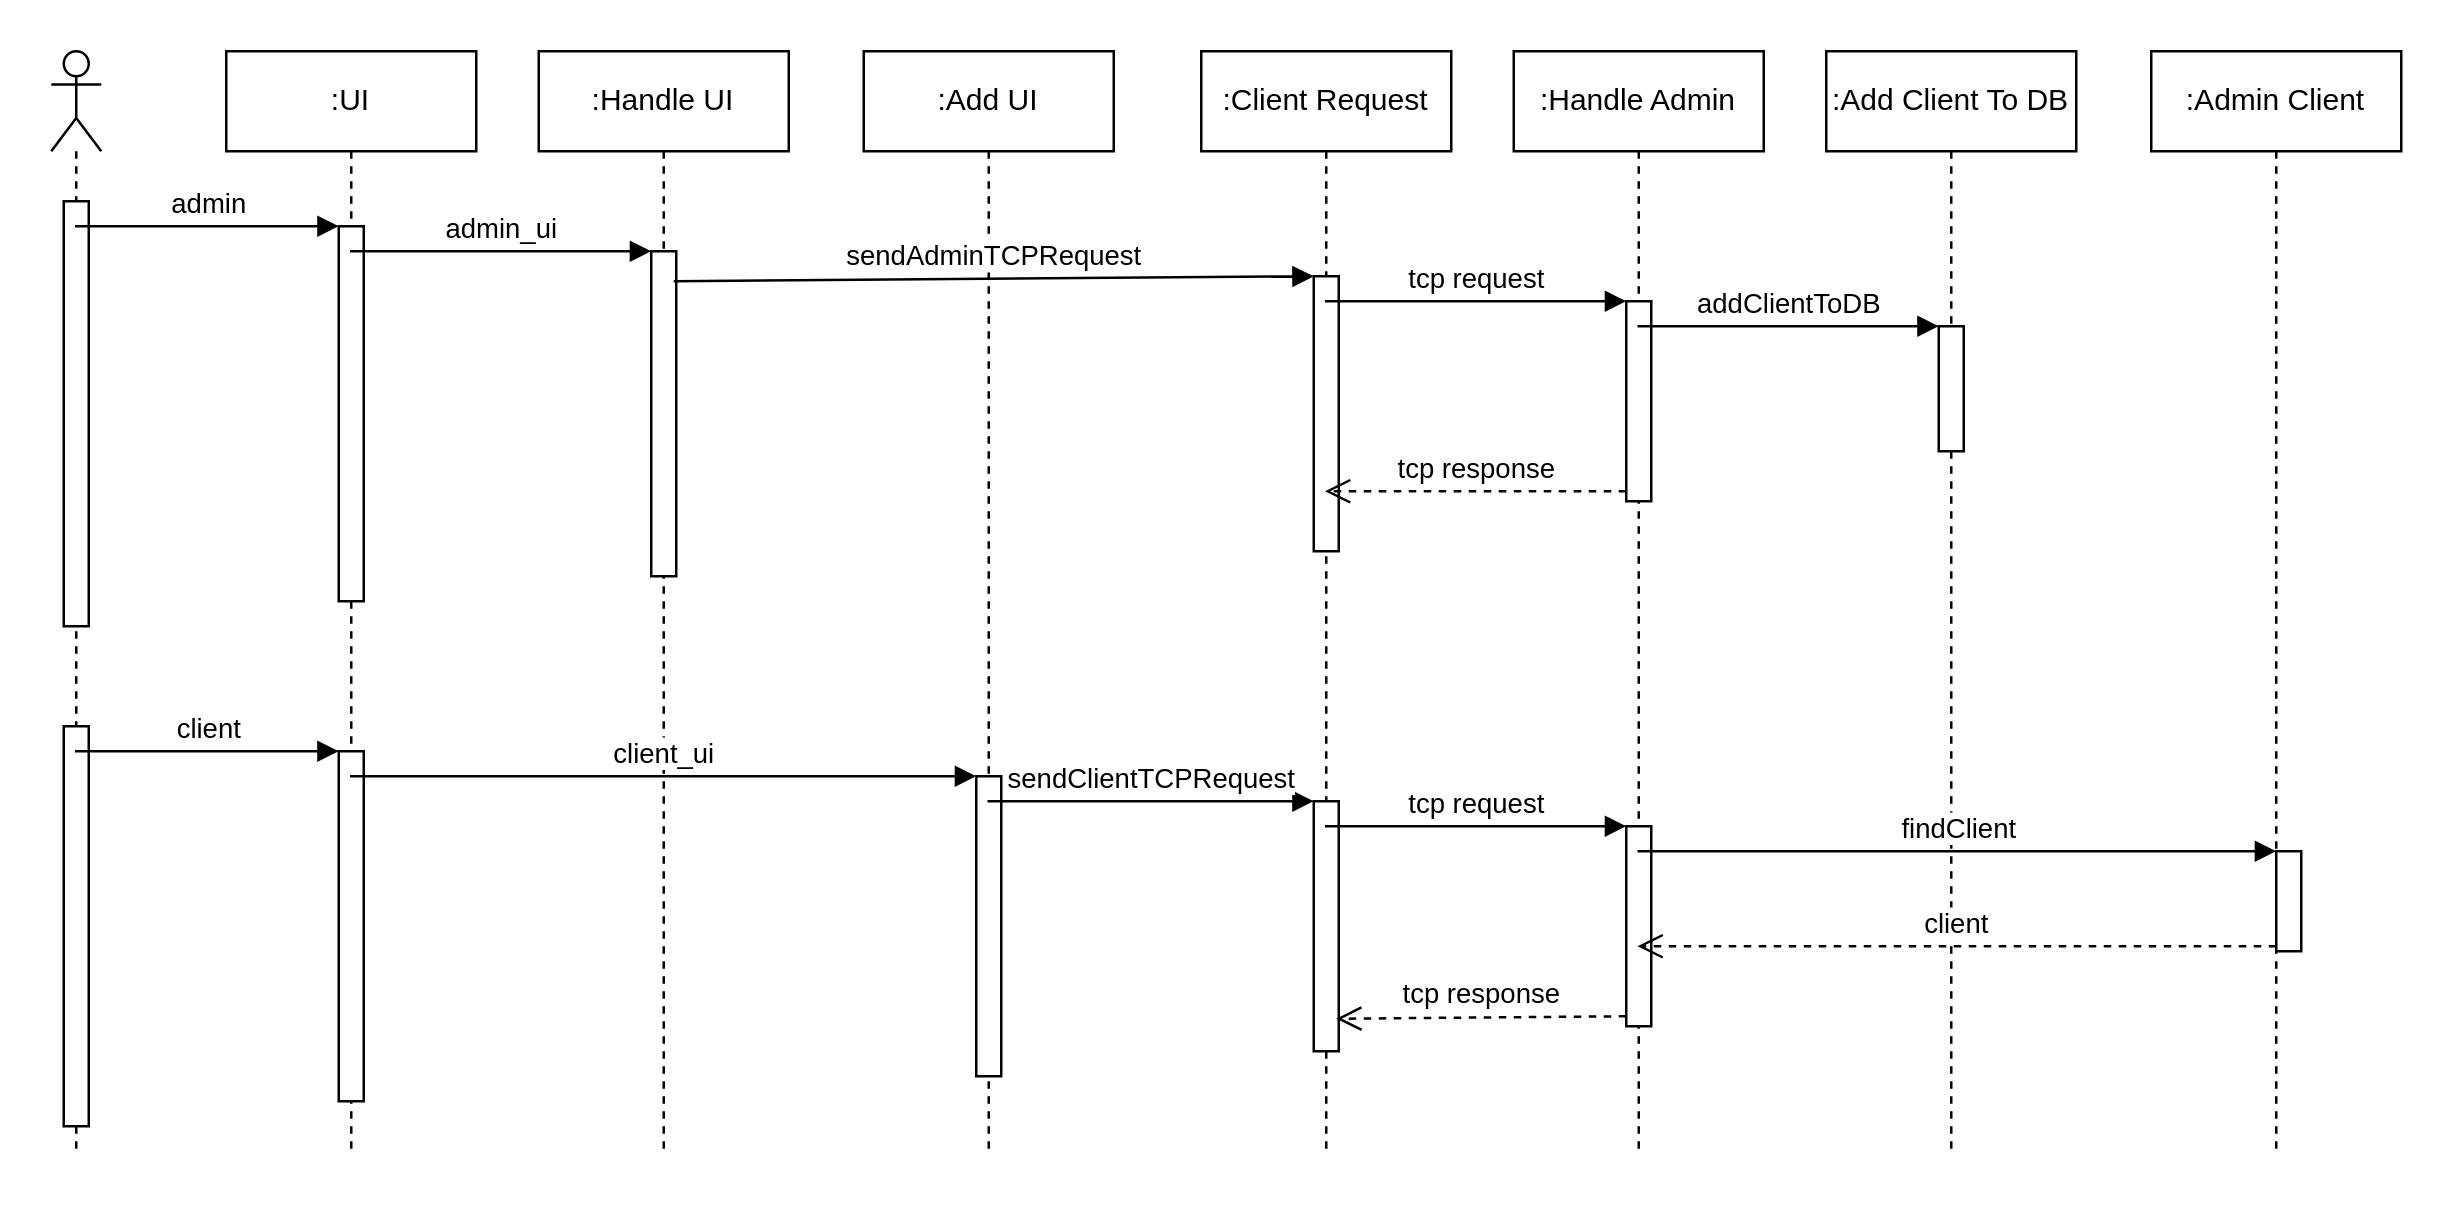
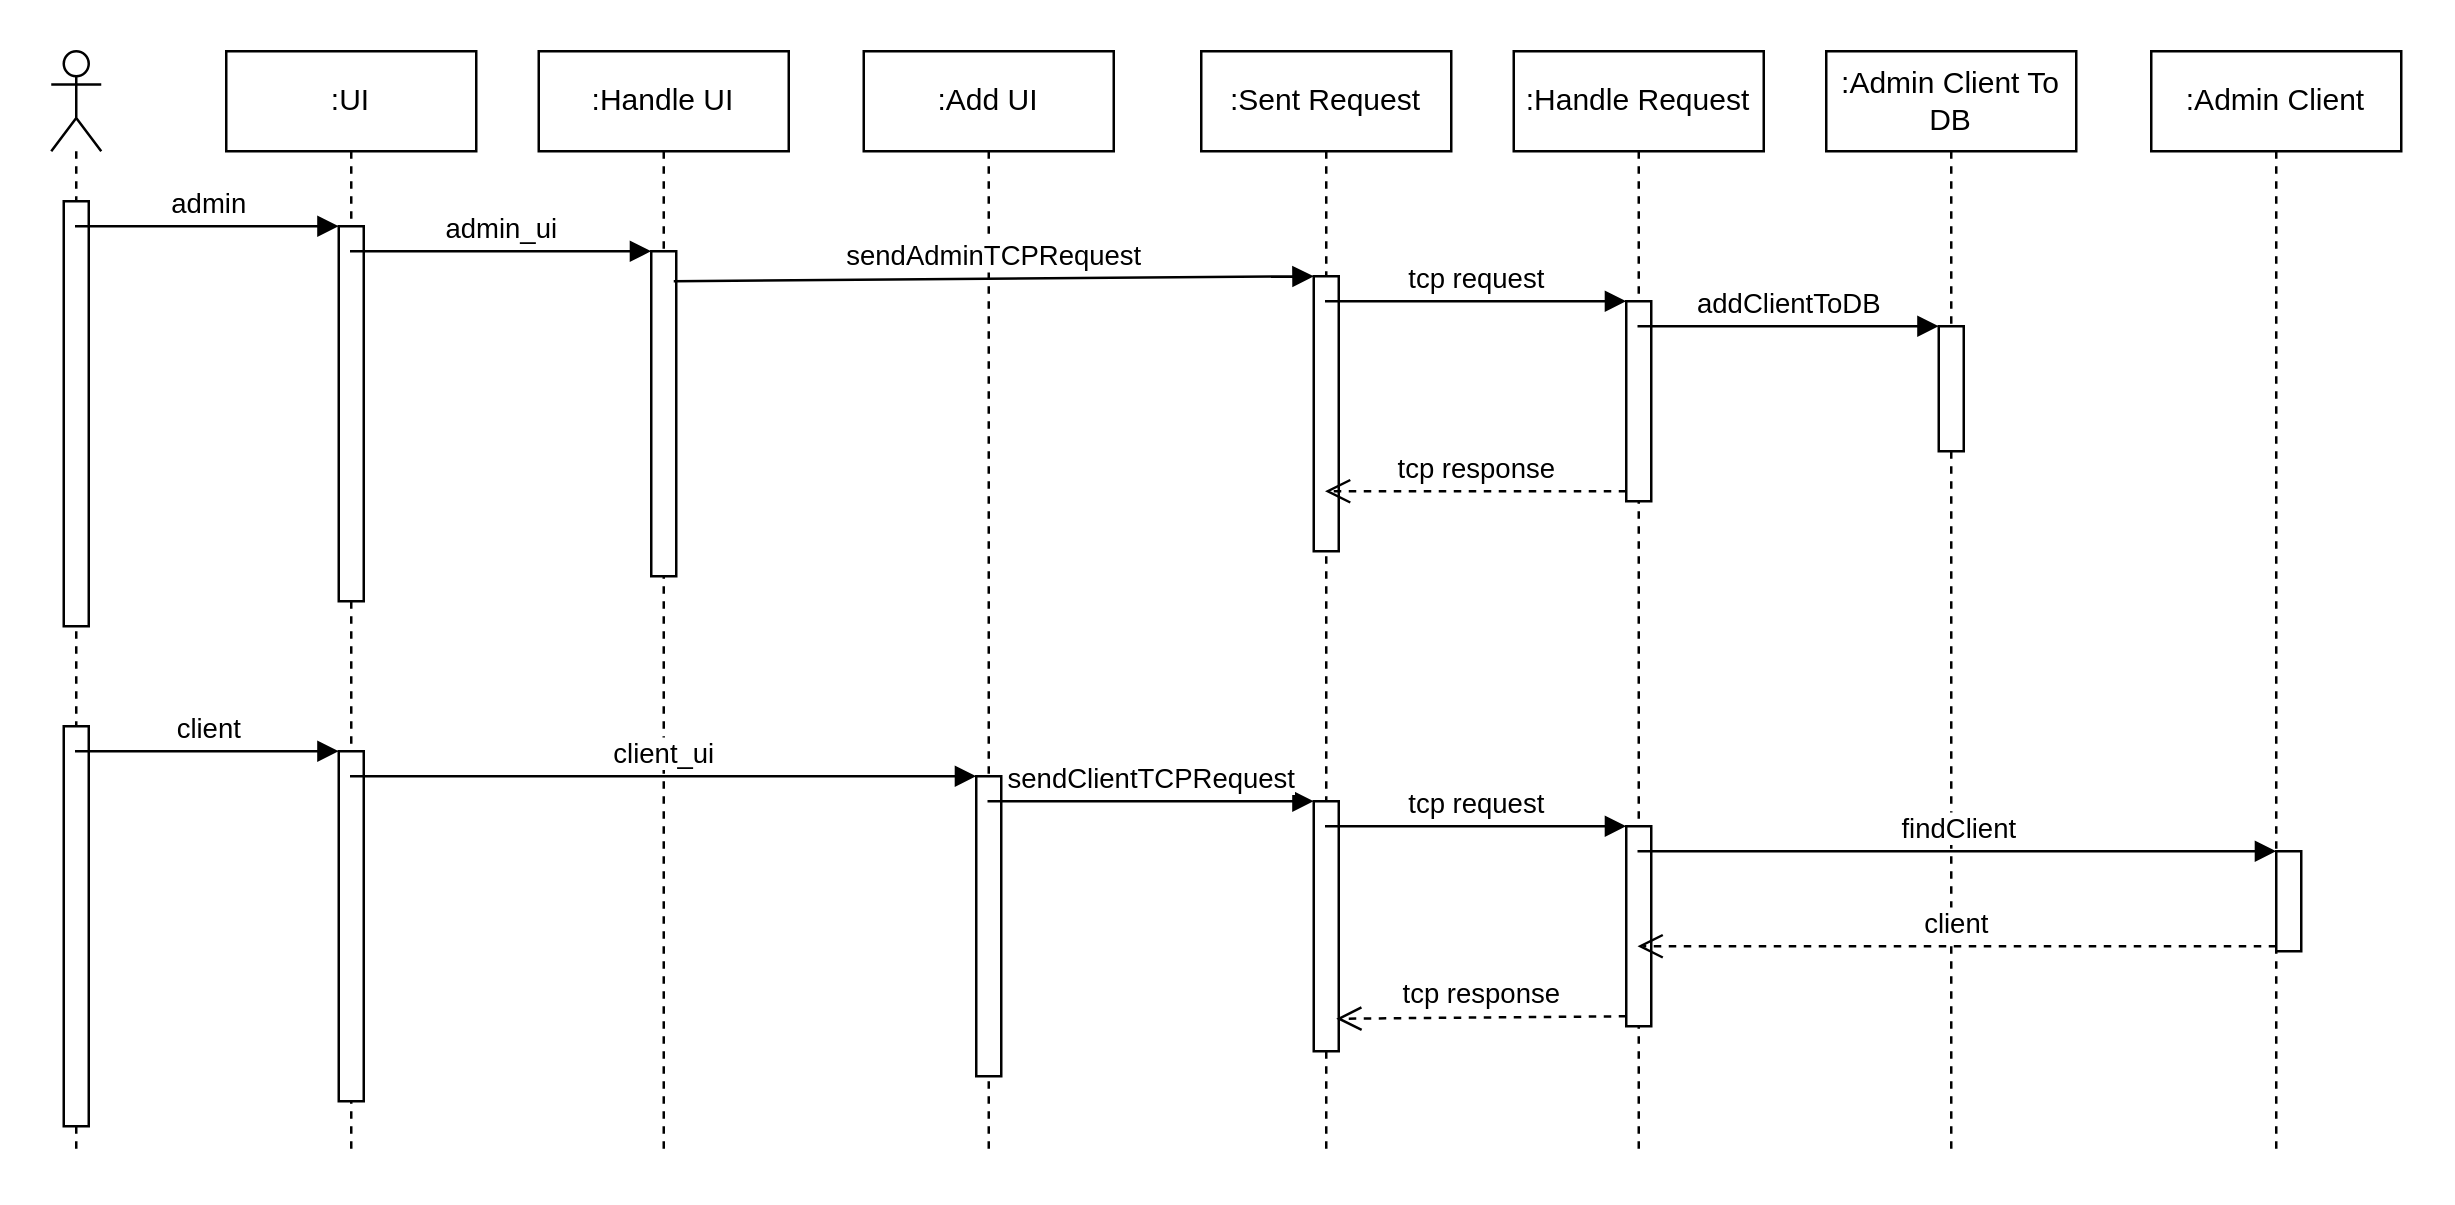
(1326, 101) -> (1326, 101)
(1639, 101) -> (1639, 101)
(1951, 101) -> (1951, 101)
